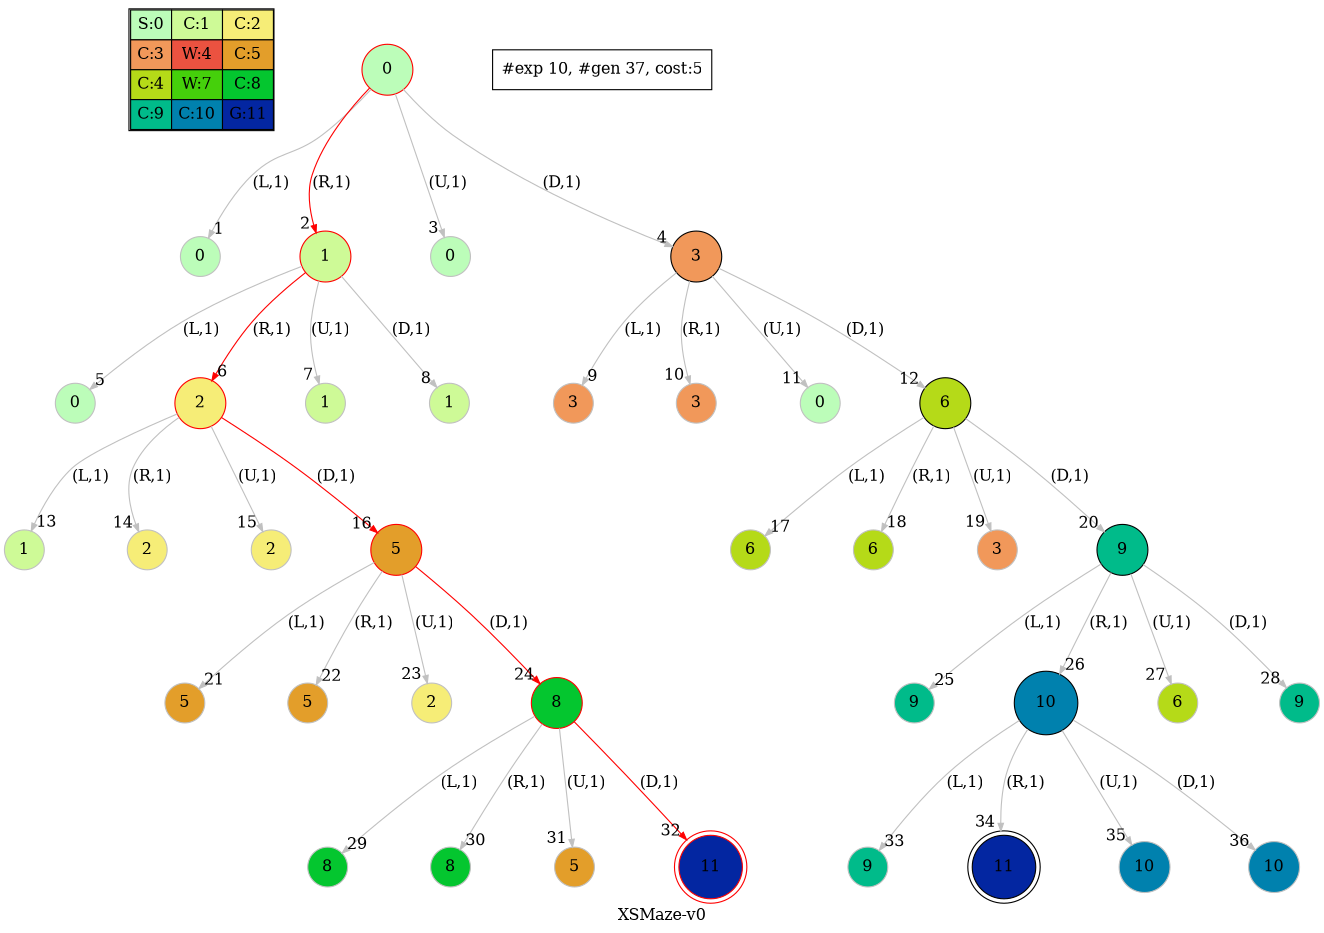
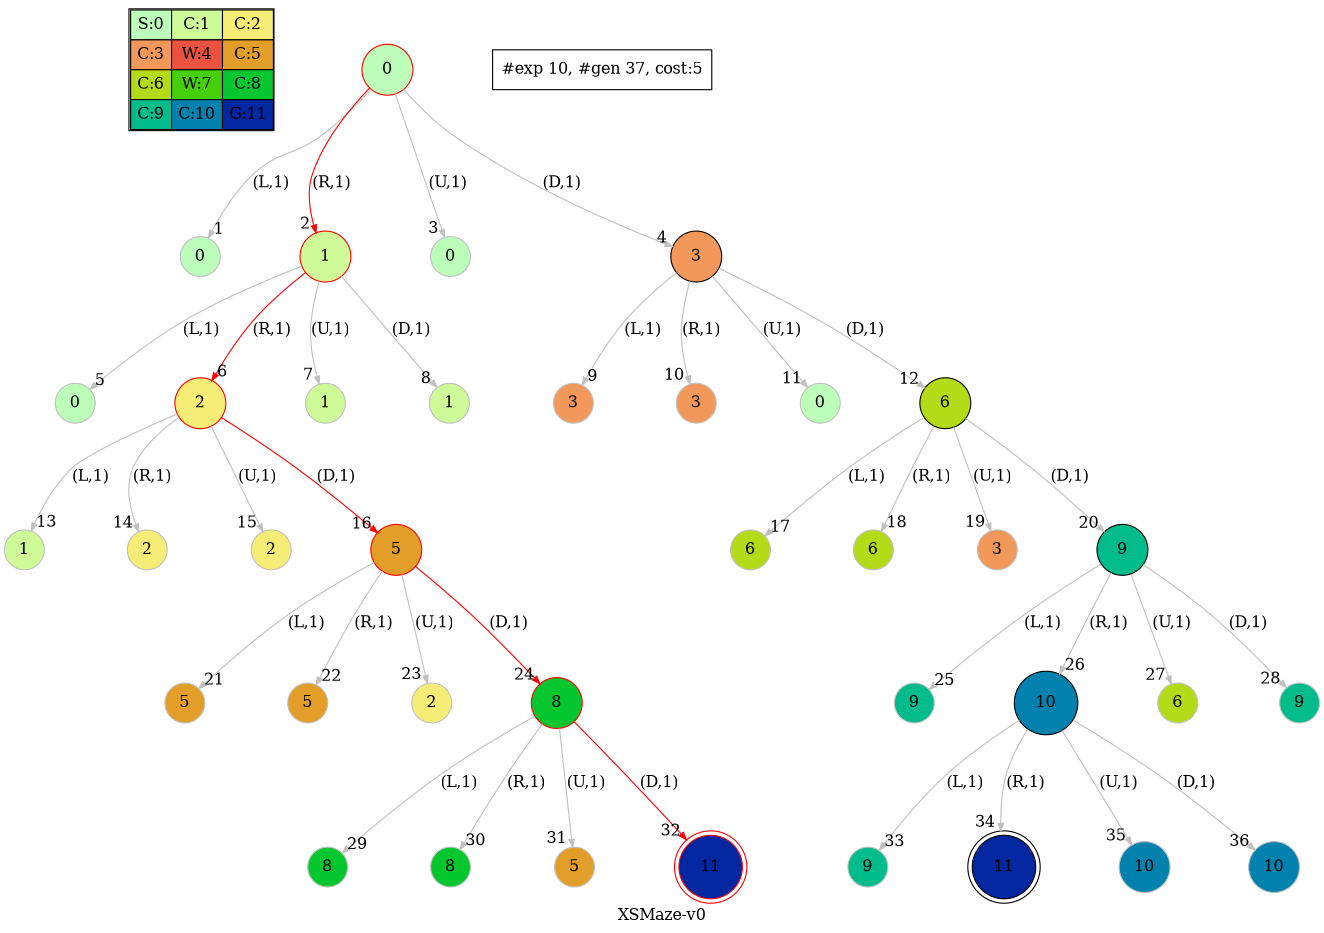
(151, 84) -> (151, 84)
